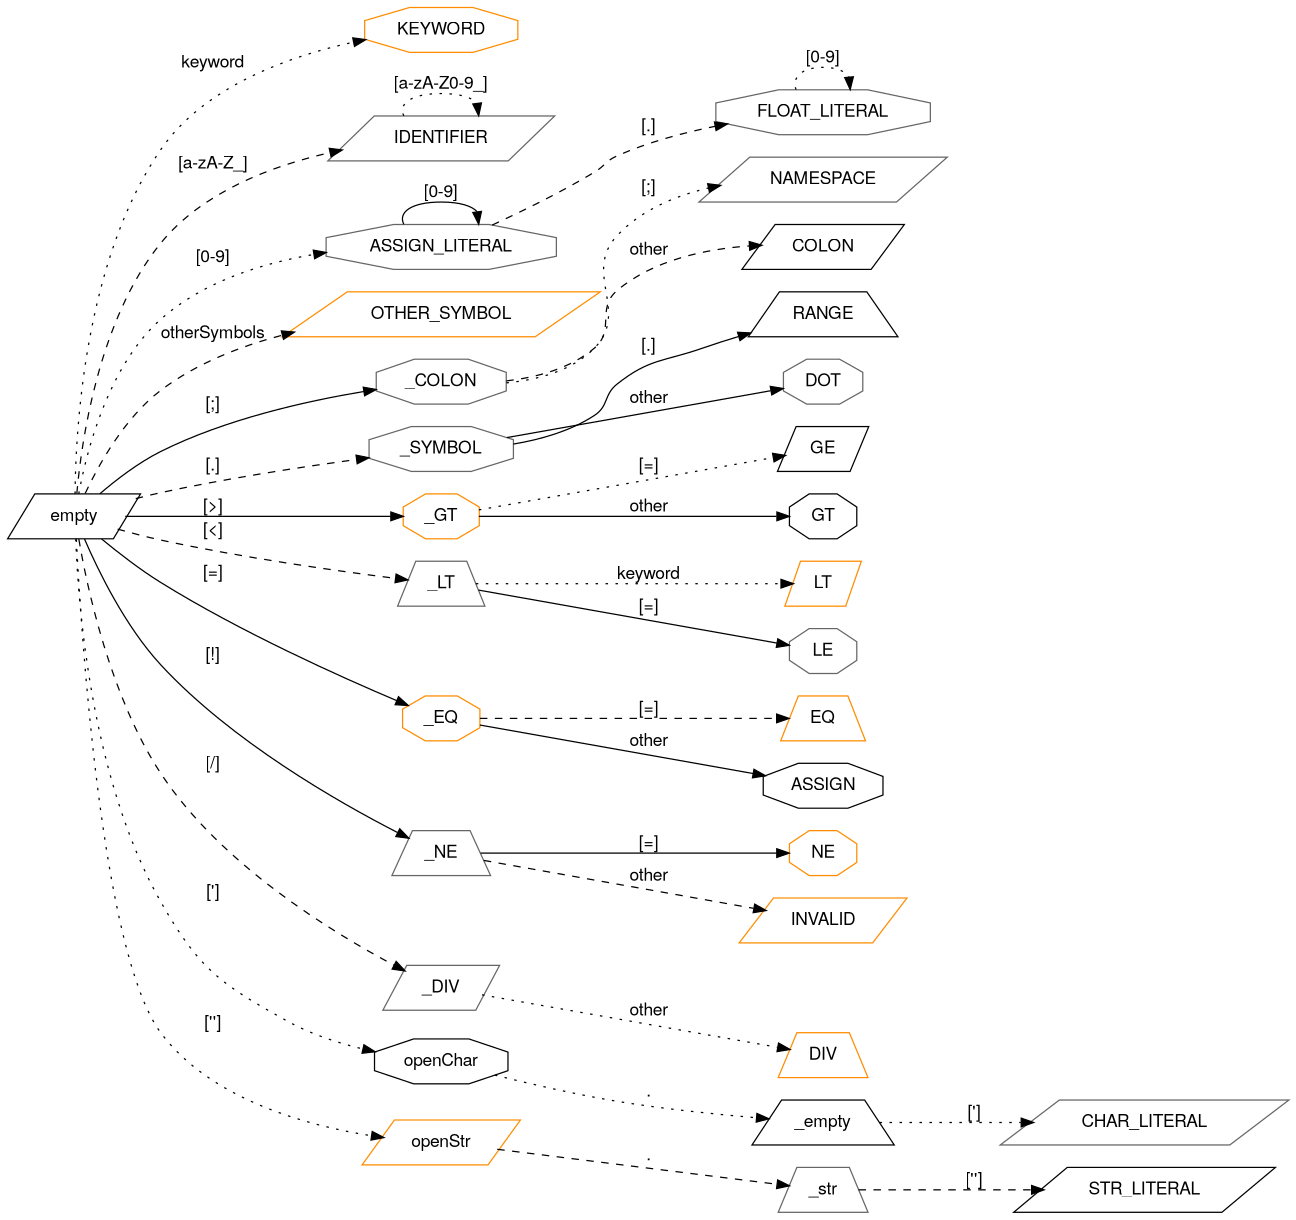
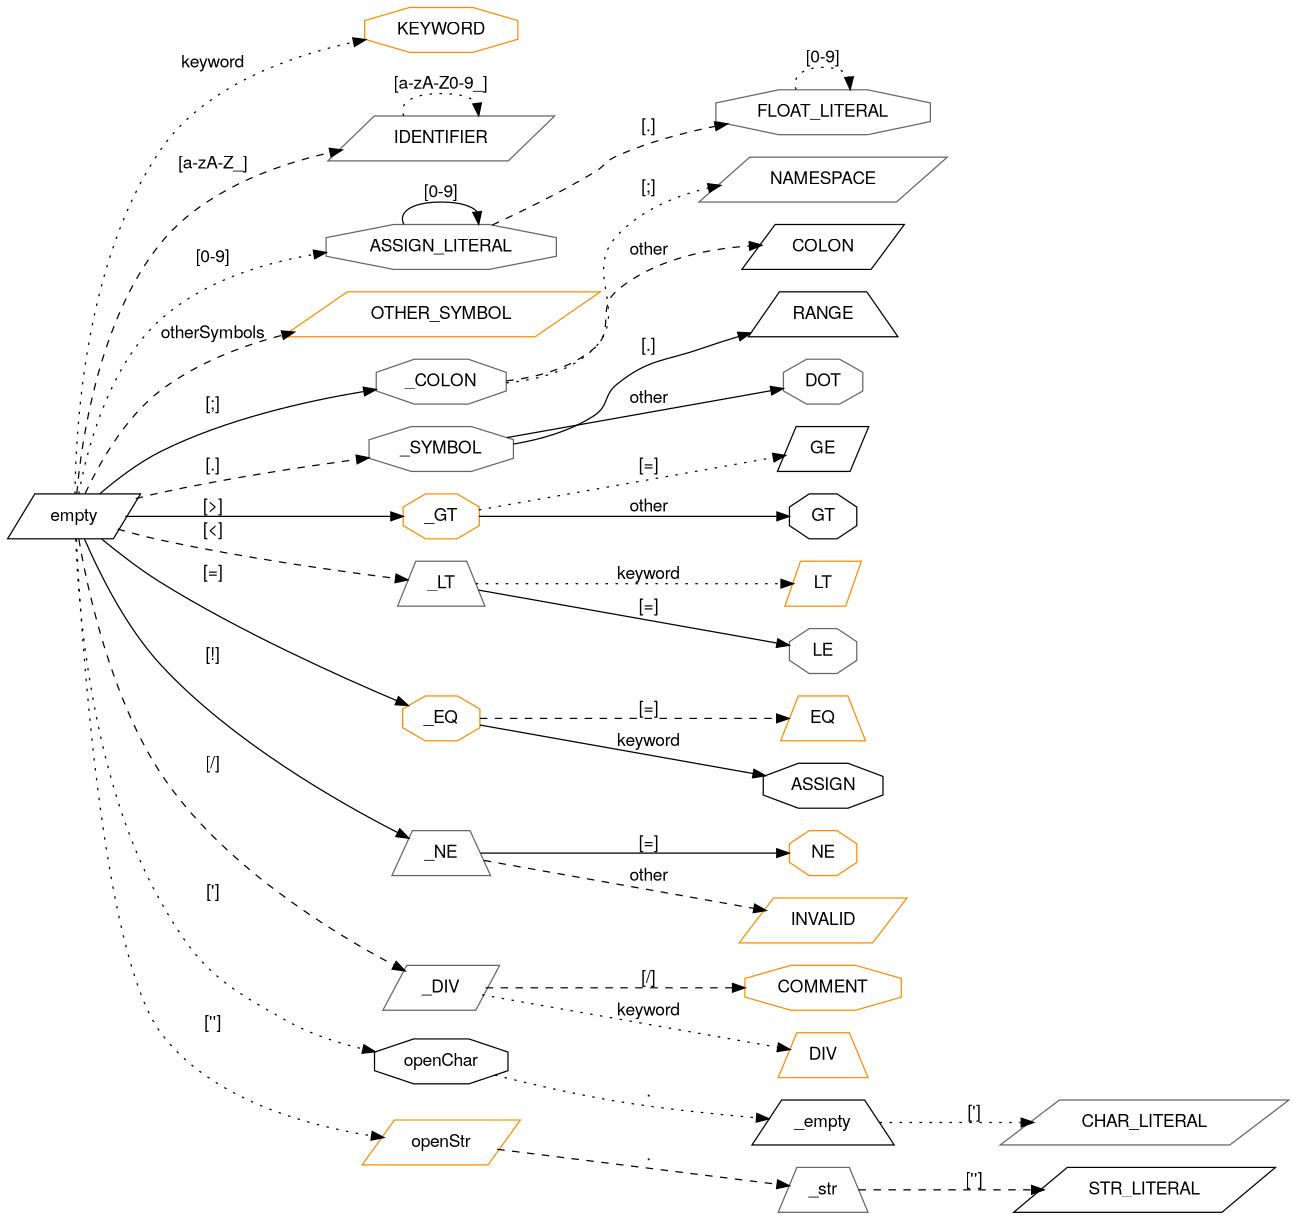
(649, 741) -> (649, 741)
none -> (823, 988)
(649, 1011) -> (649, 1011)
